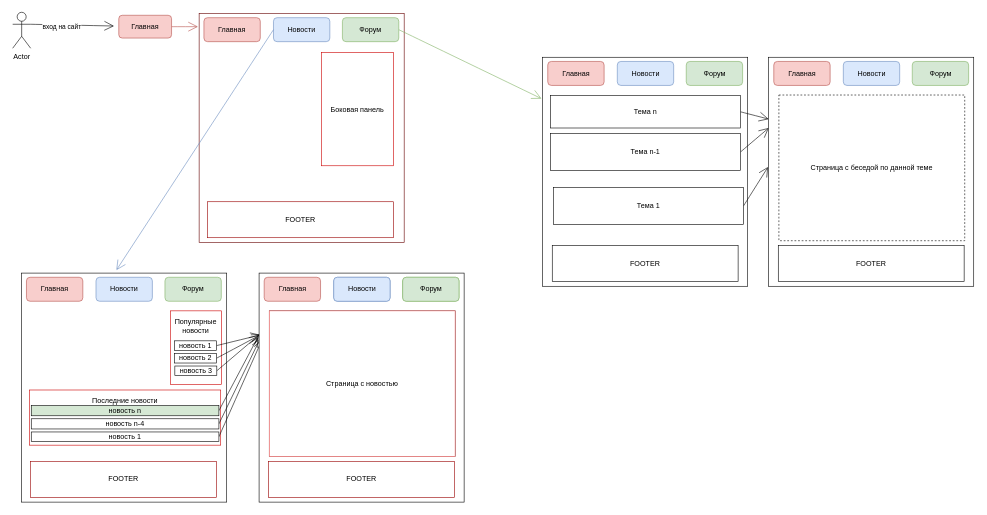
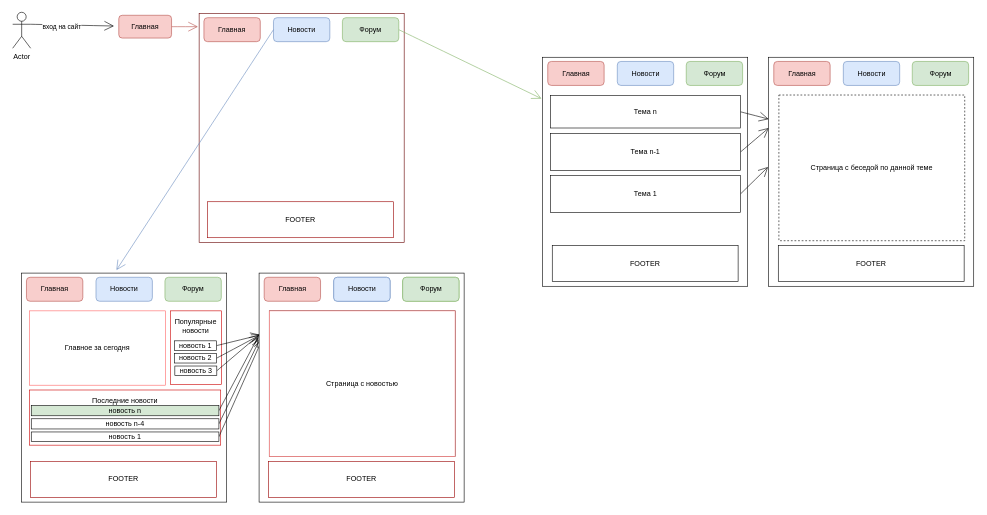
(357, 109) -> none
(649, 206) -> (646, 194)
none -> (97, 348)
